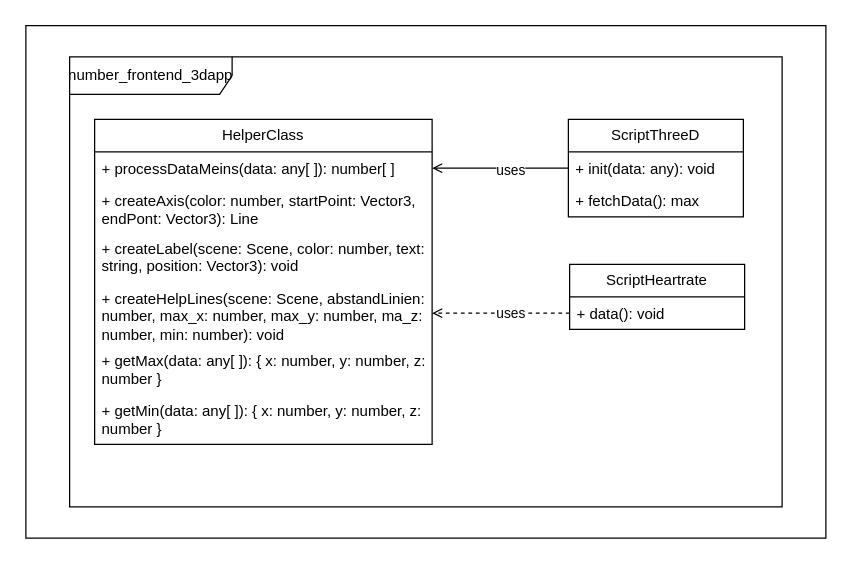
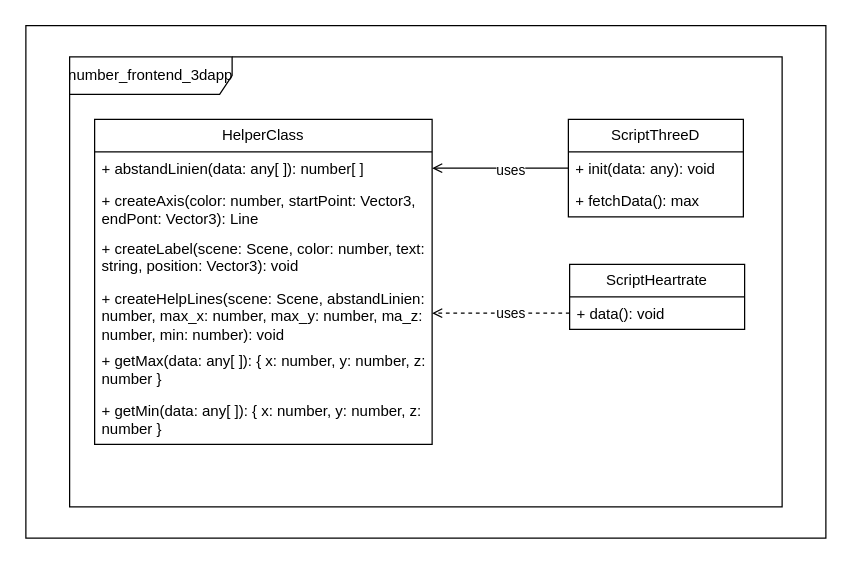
(264, 179) -> (252, 170)
